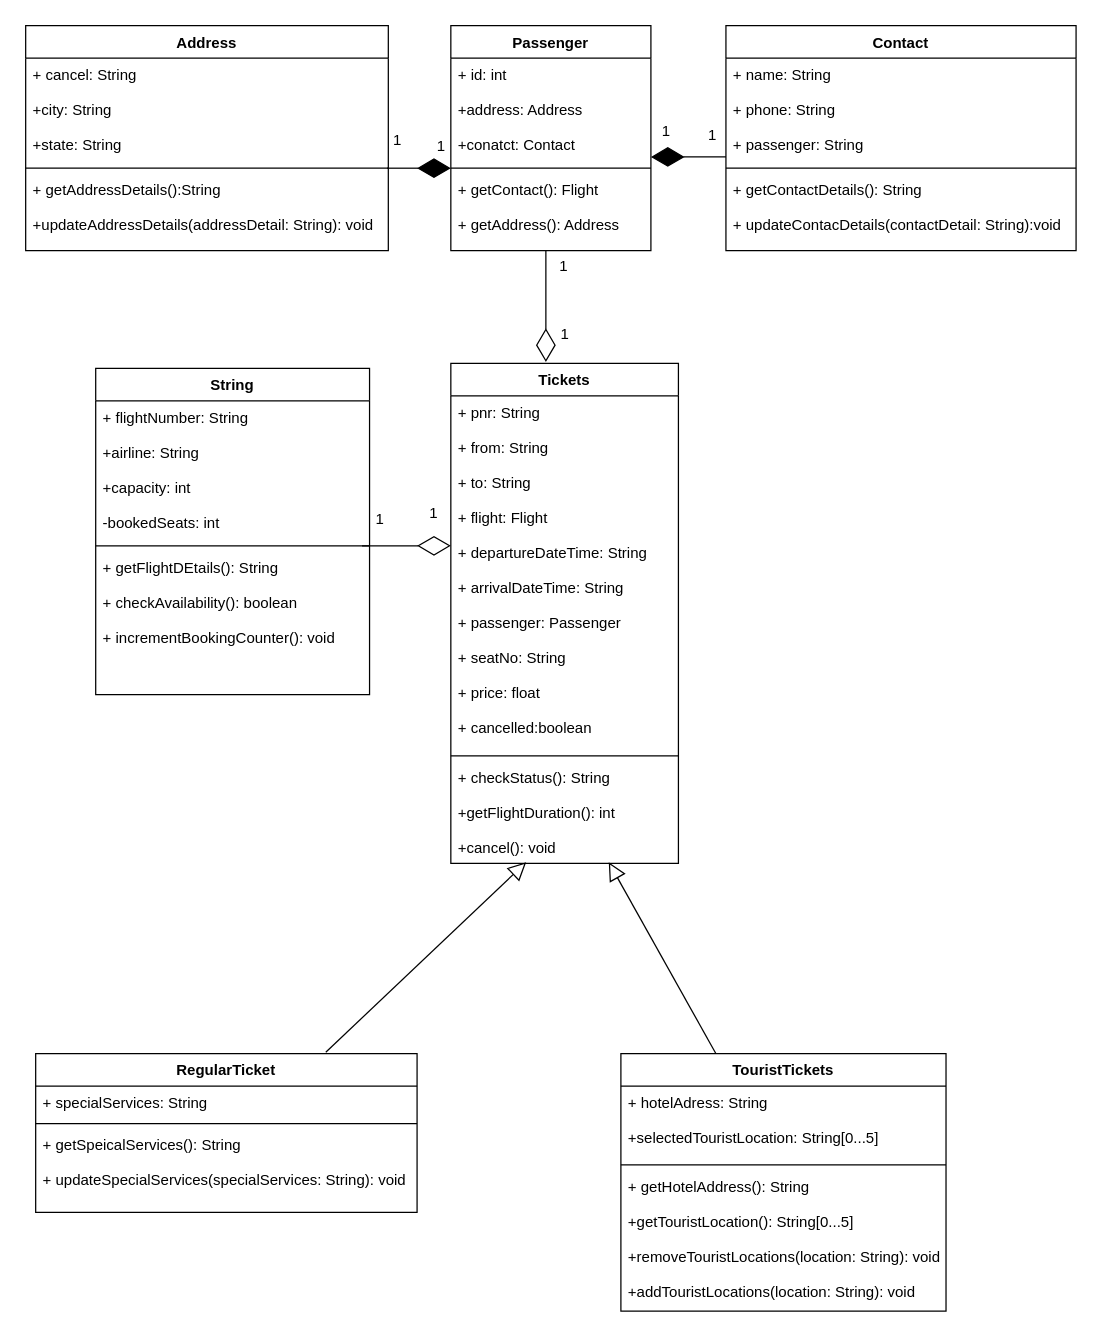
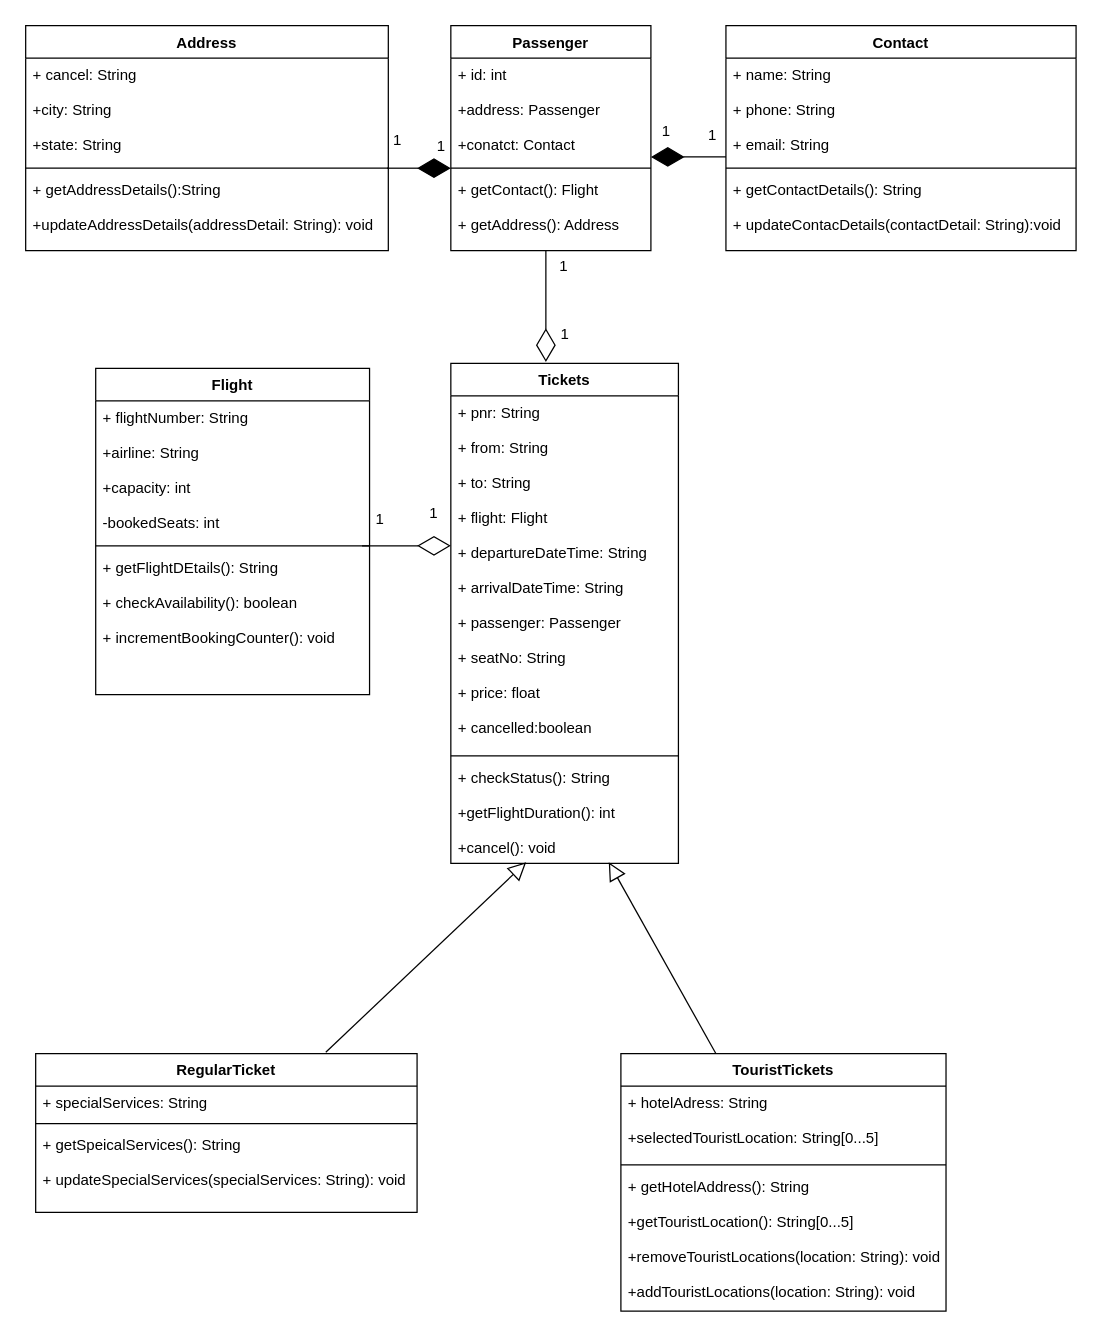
(486, 75) -> (486, 75)
(784, 75) -> (784, 75)
(232, 385) -> (232, 385)
